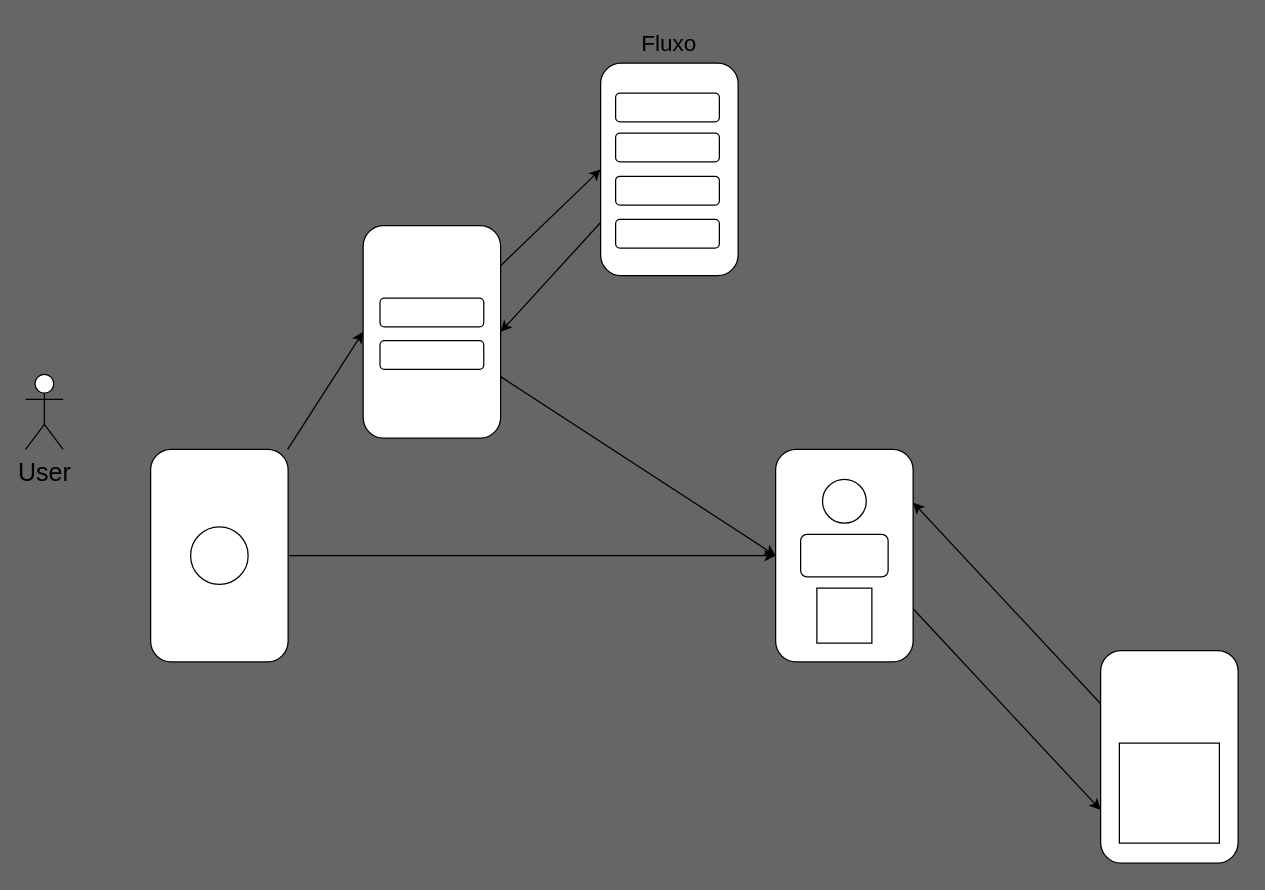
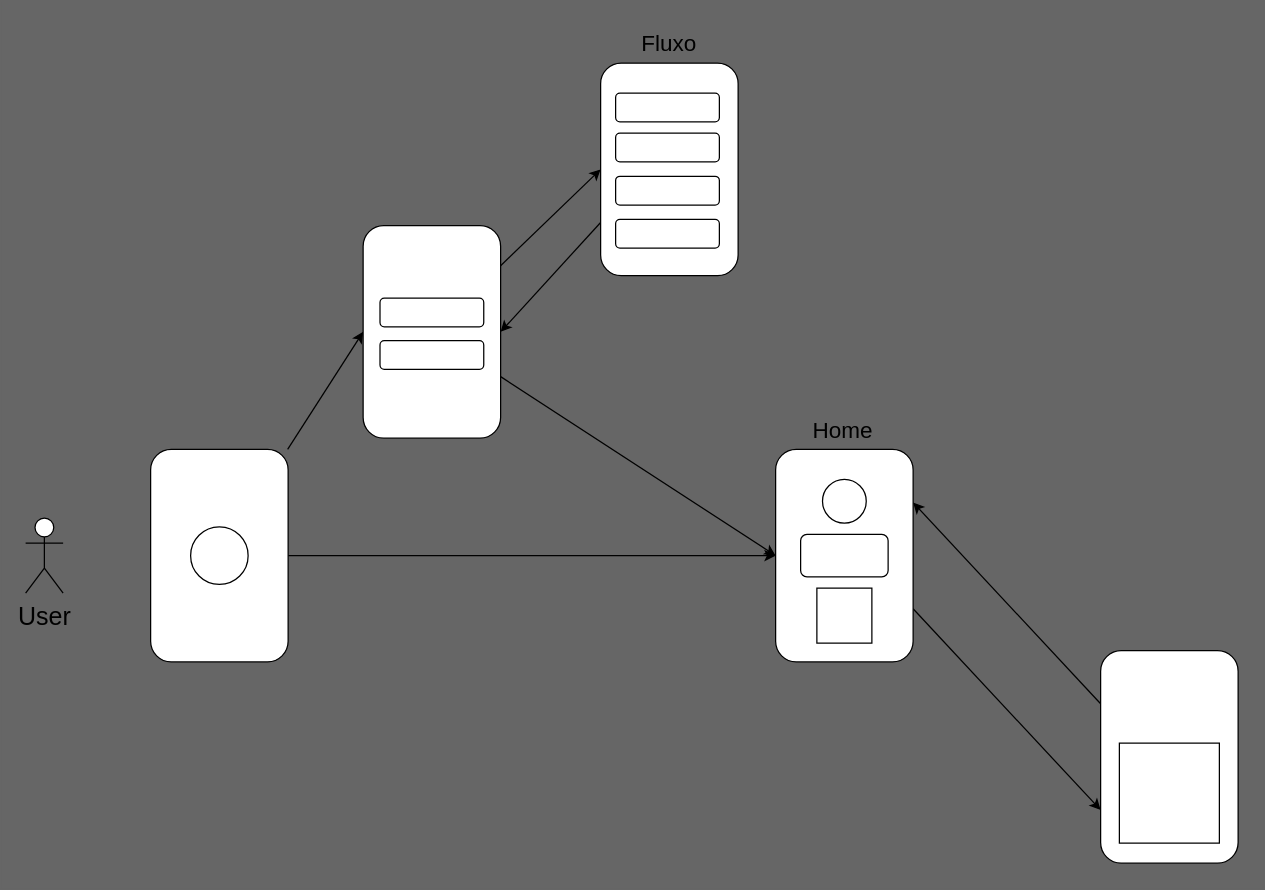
(44, 412) -> (44, 556)
none -> (843, 431)
